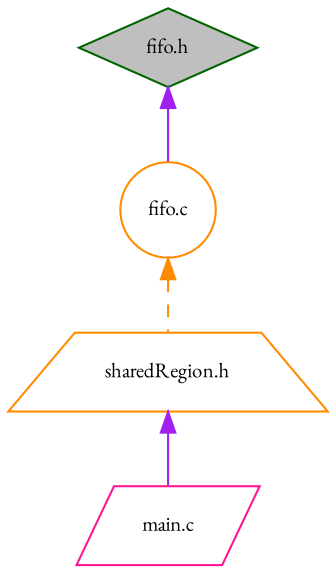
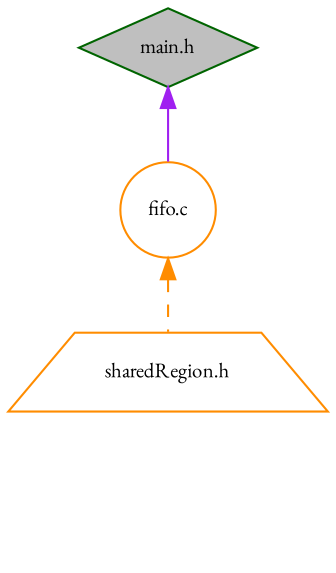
(168, 48) -> (168, 48)
(168, 526) -> none
